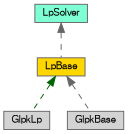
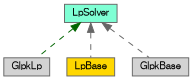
(41, 98) -> (55, 43)
(81, 98) -> (130, 43)
